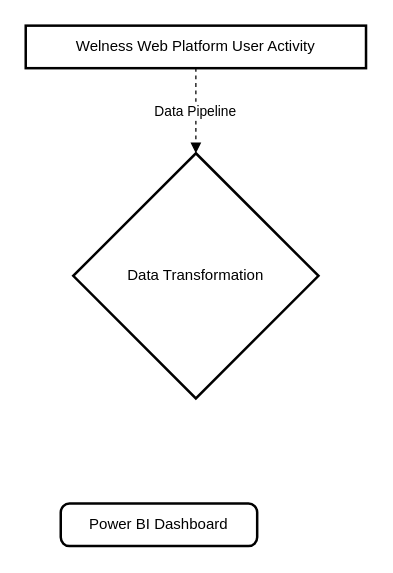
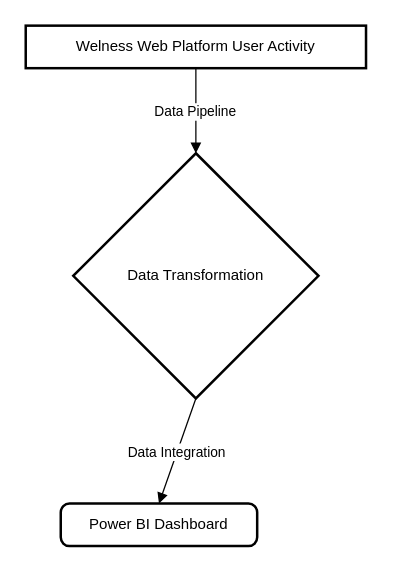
(196, 87) -> (196, 87)
none -> (179, 447)
